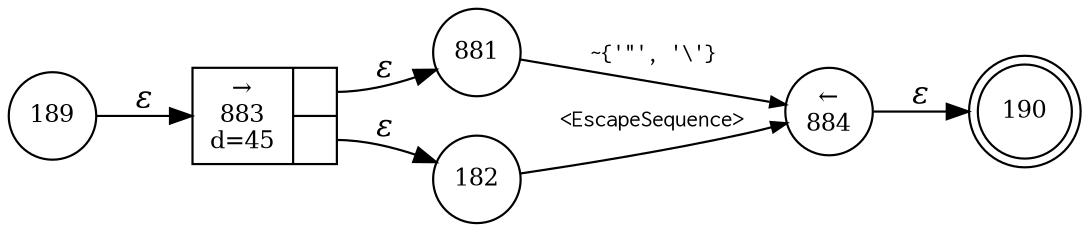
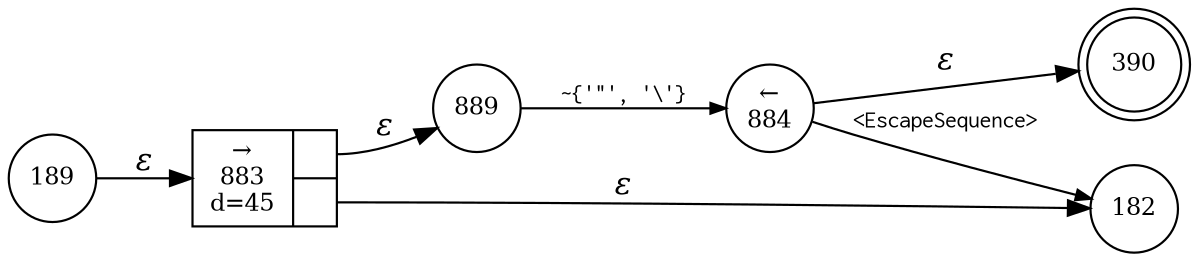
(477, 52) -> (477, 108)
(1025, 112) -> (1134, 65)
(647, 153) -> (944, 160)
